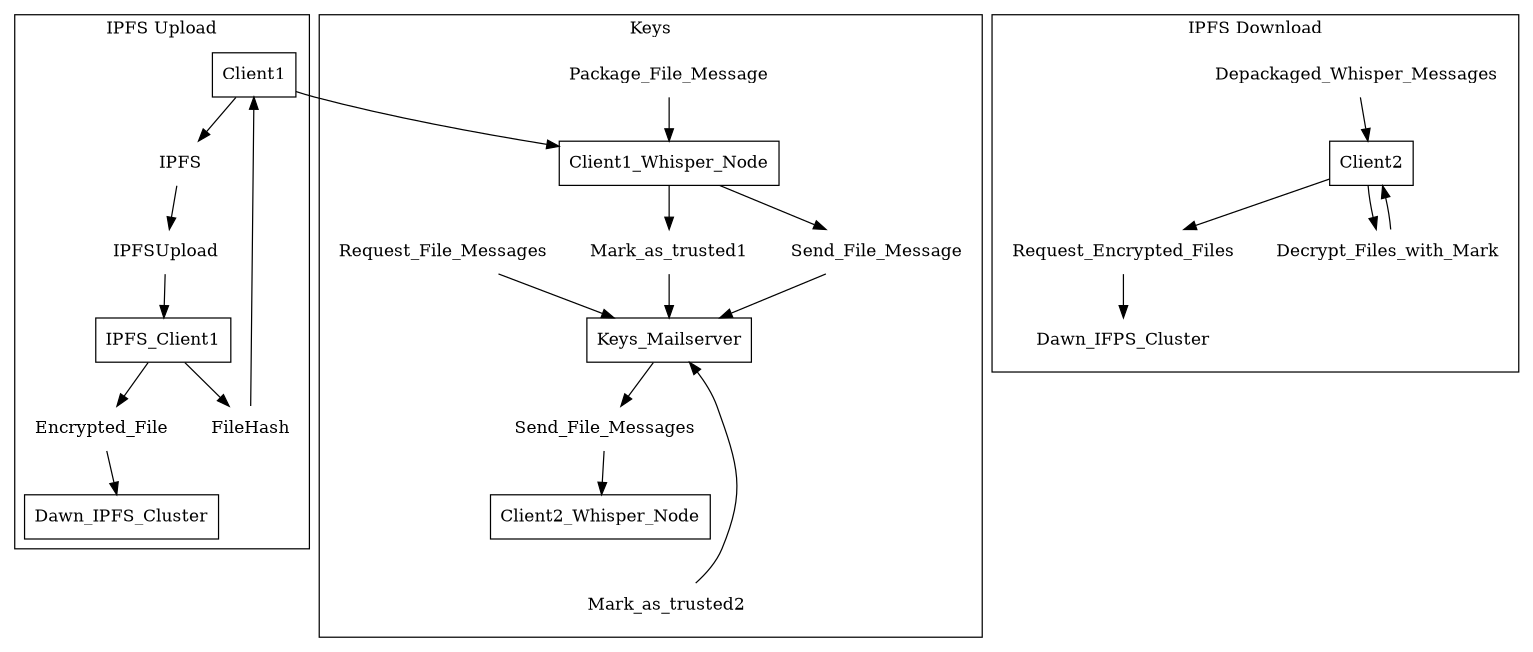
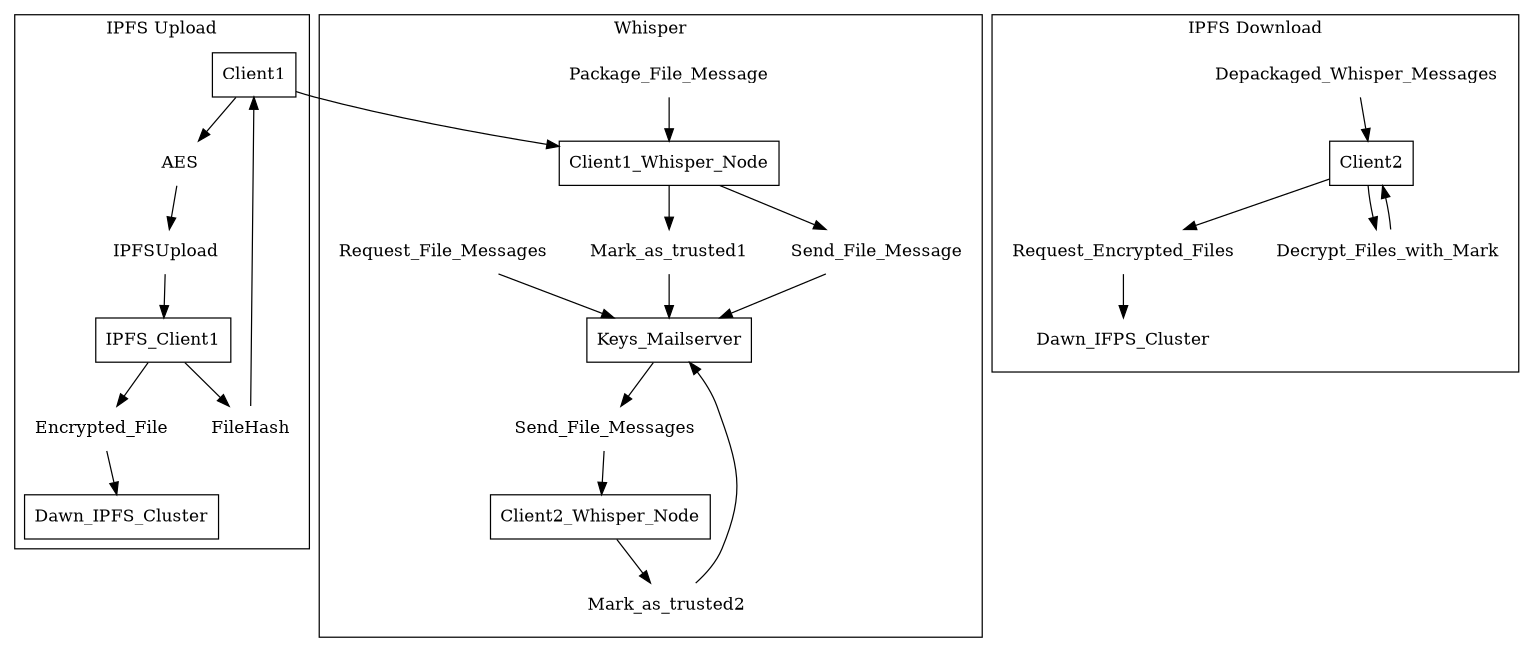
(651, 29) -> (651, 29)
(180, 163) -> (180, 163)
none -> (630, 556)
